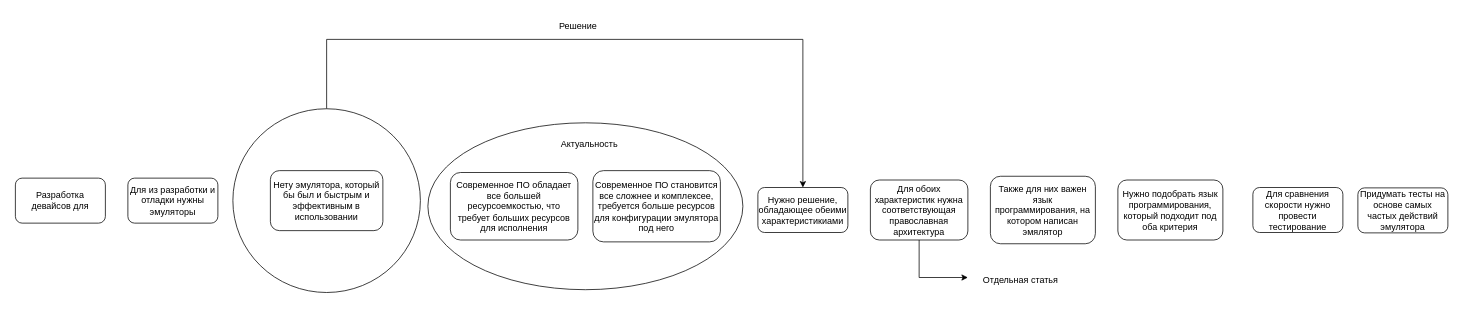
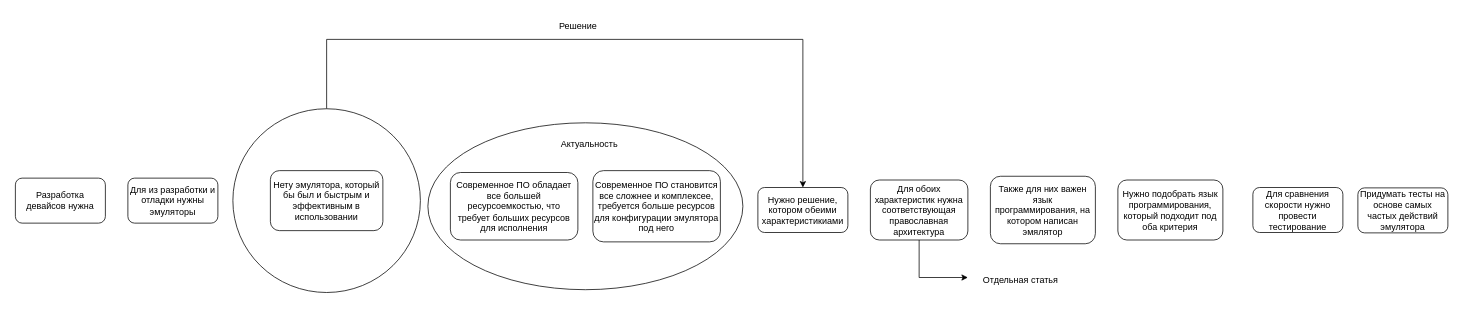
(60, 201) -> (60, 201)
(803, 210) -> (803, 210)
